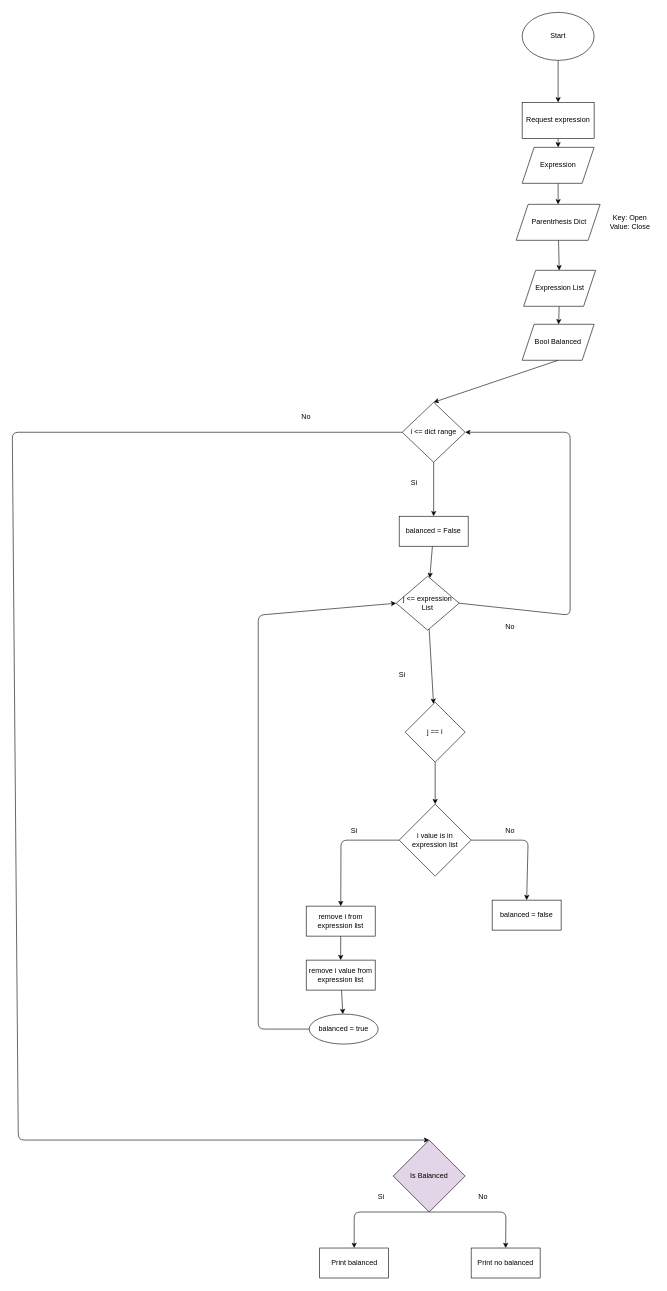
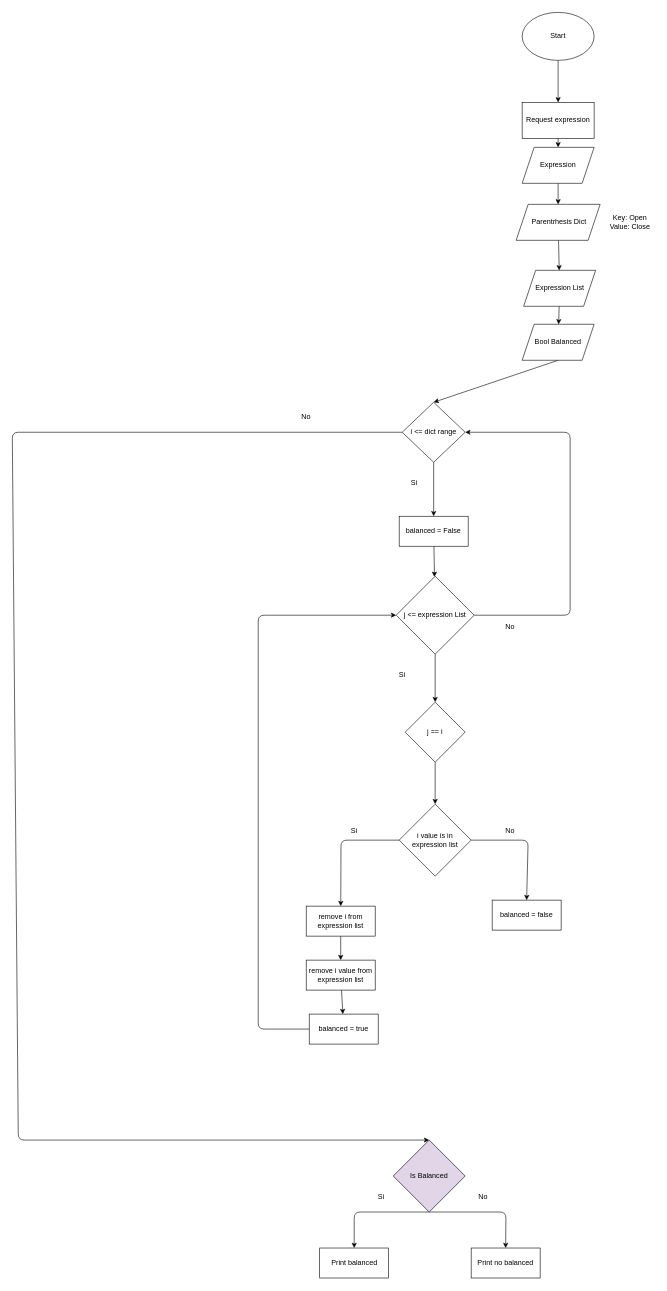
(428, 603) -> (435, 615)
(344, 1029) -> (344, 1029)
